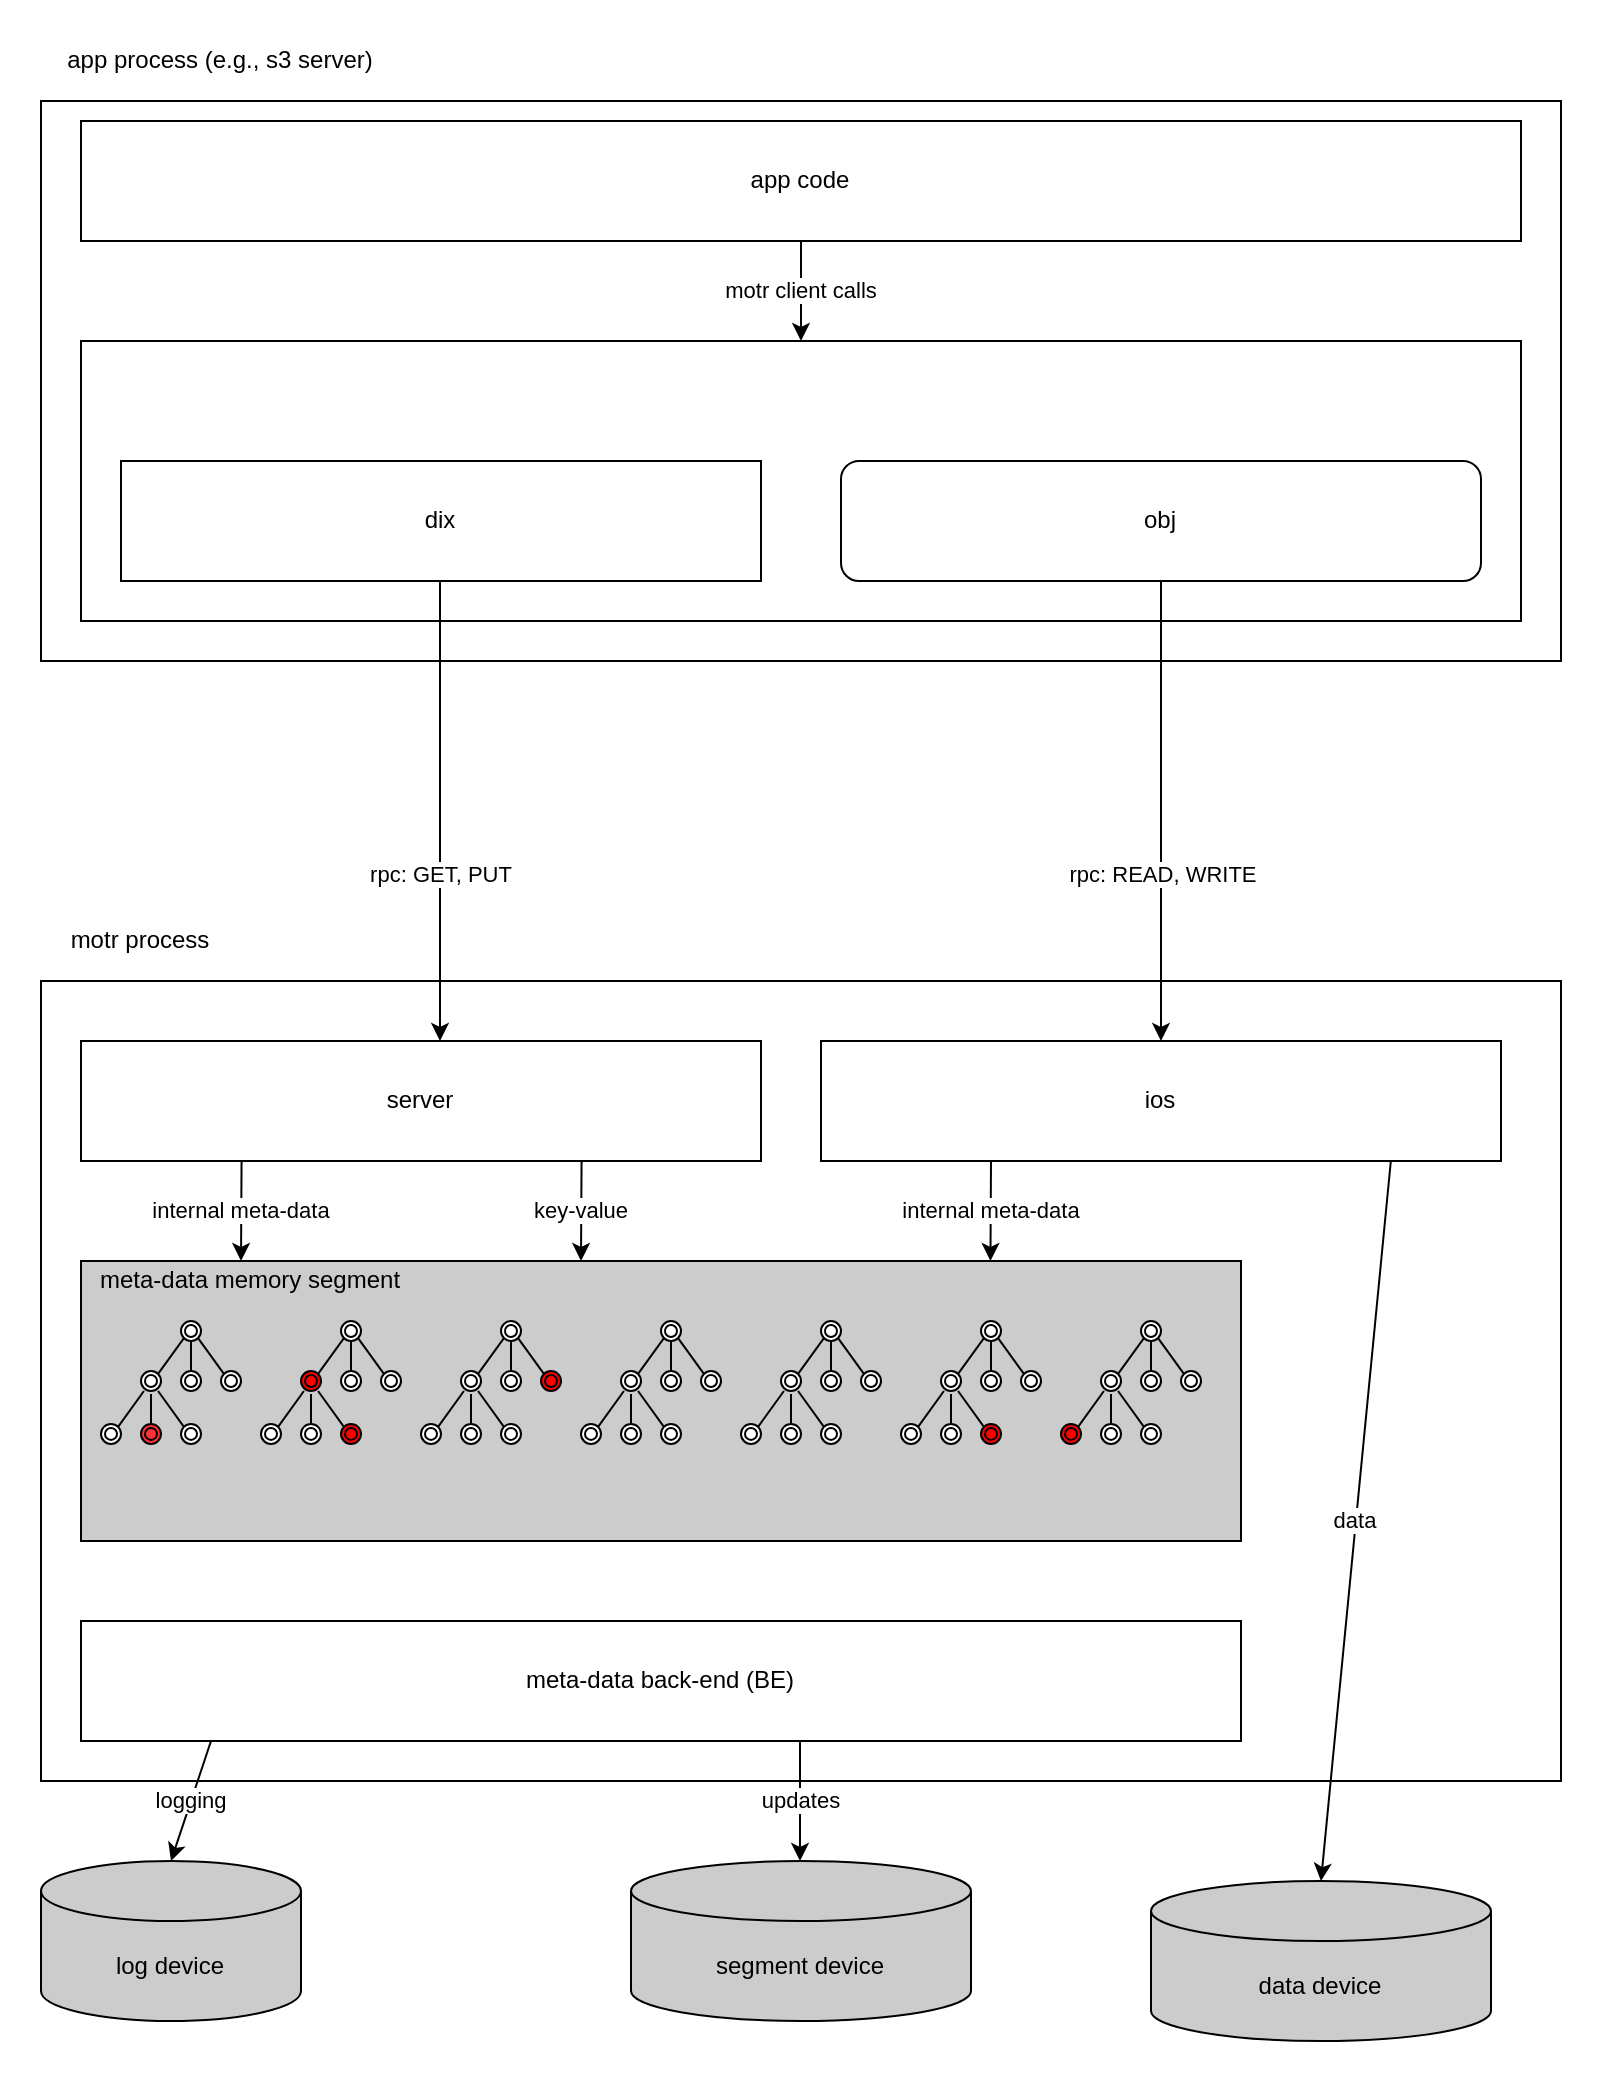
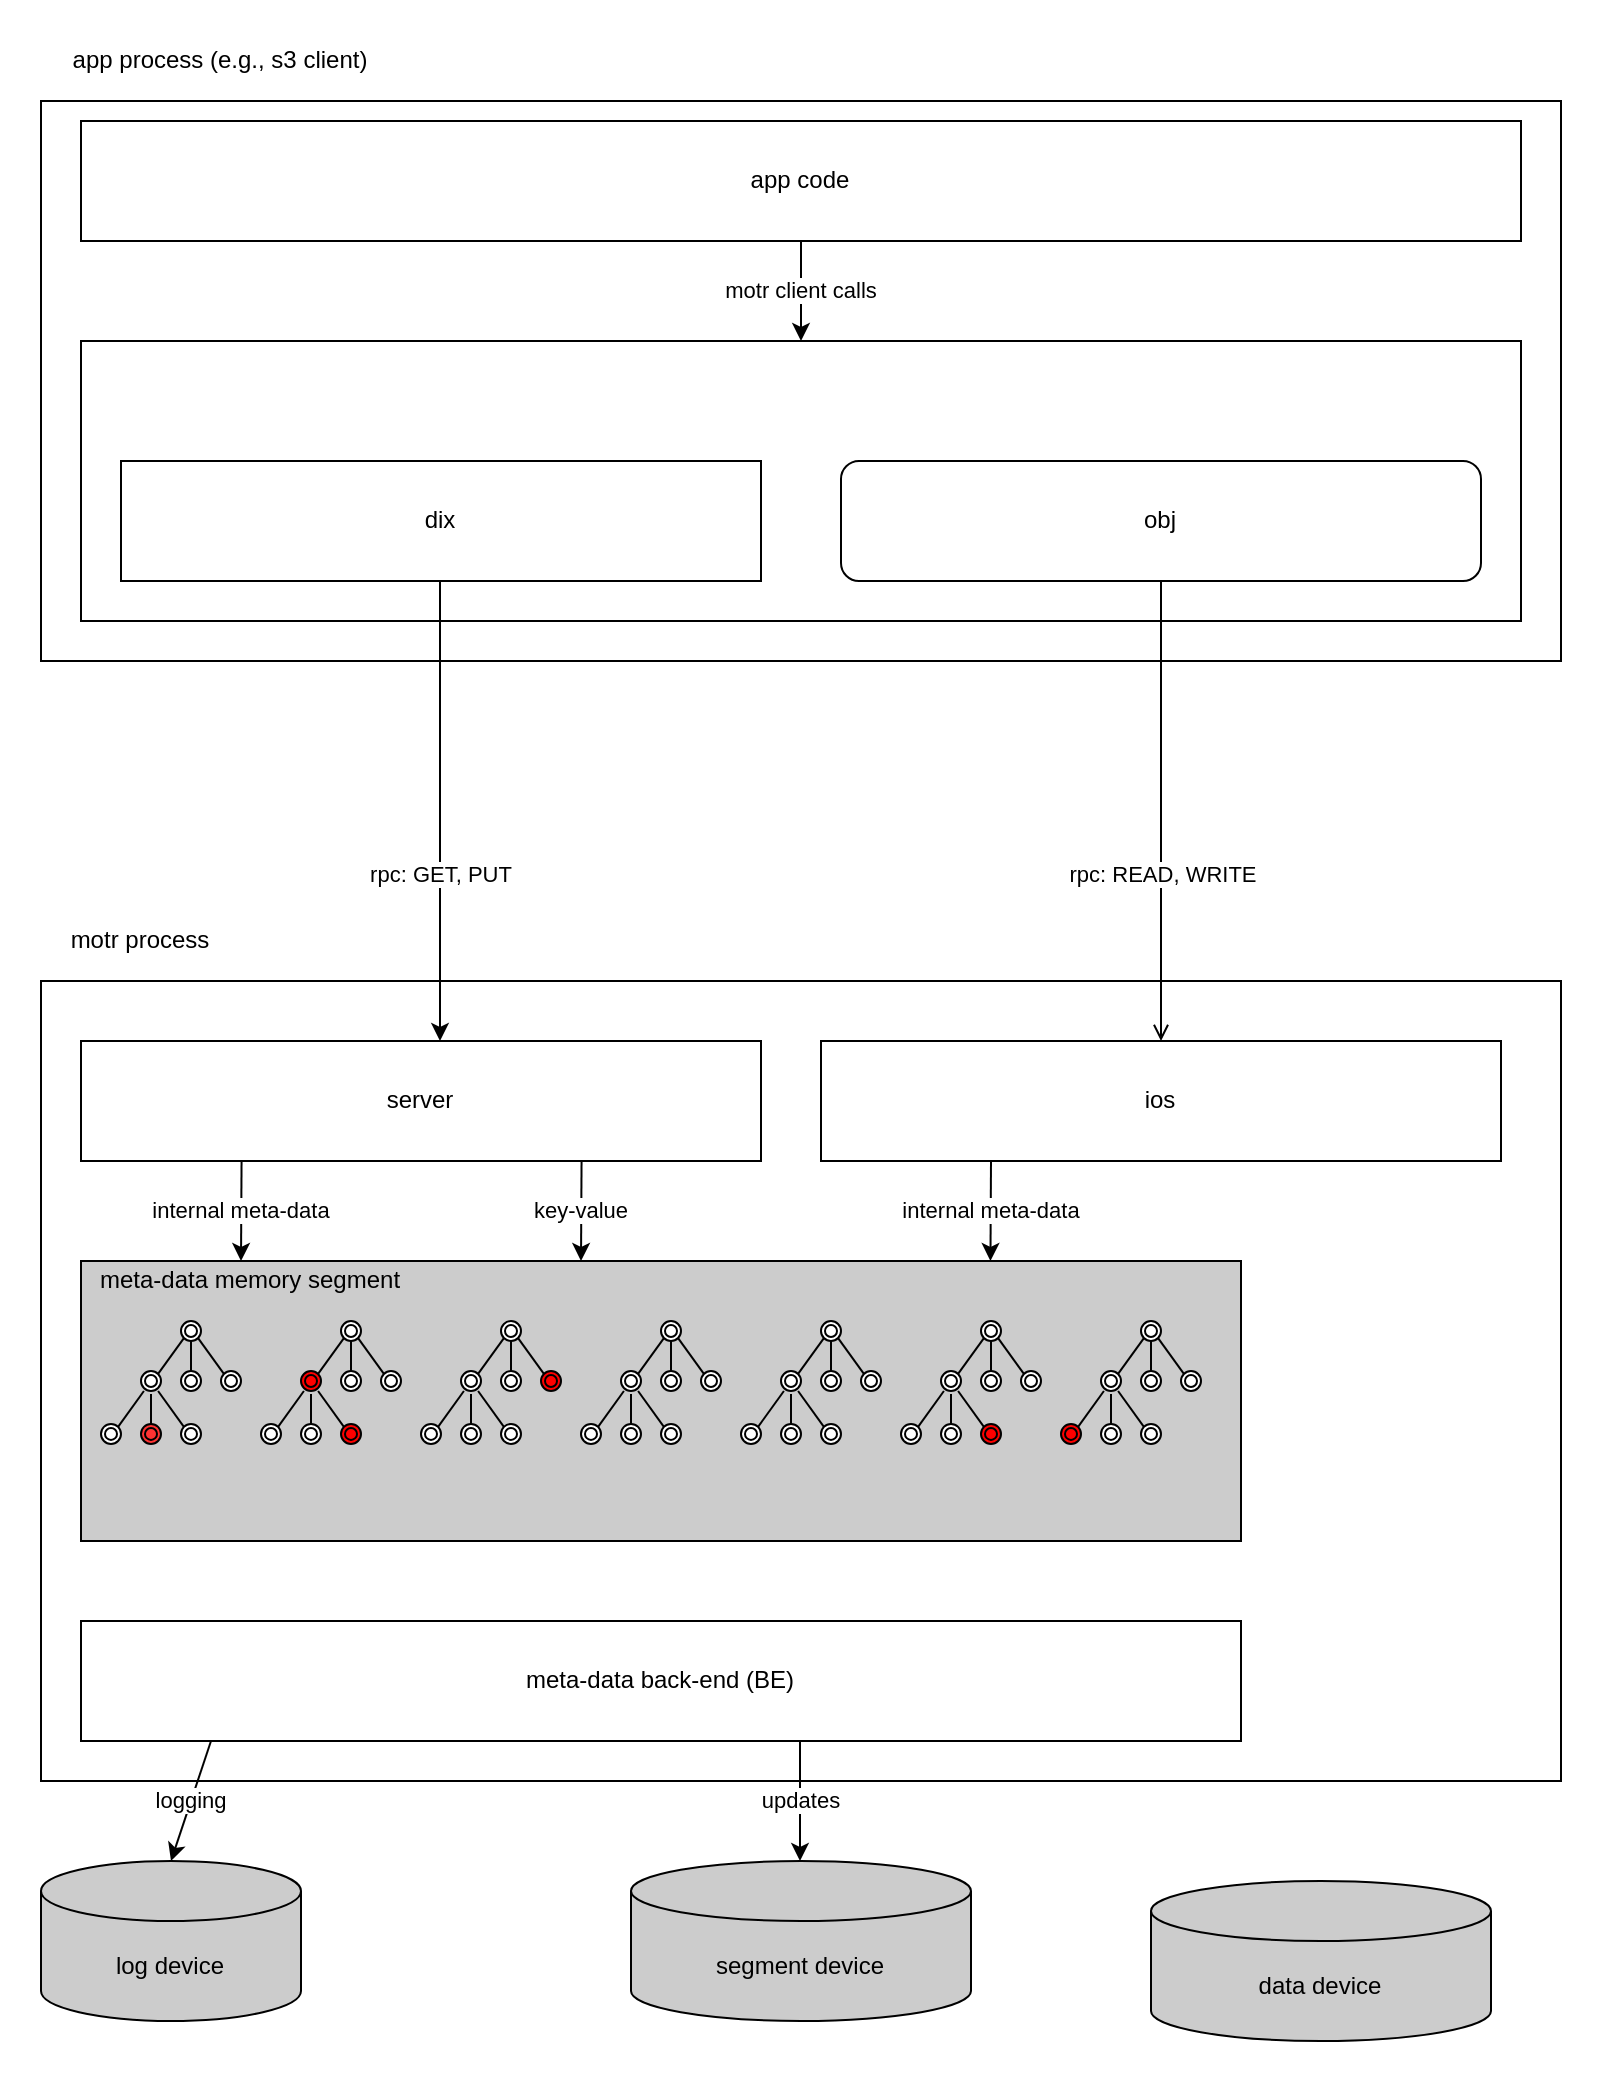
(221, 61) -> (221, 61)
(1161, 1026) -> (1161, 1029)
(1357, 1515) -> none
